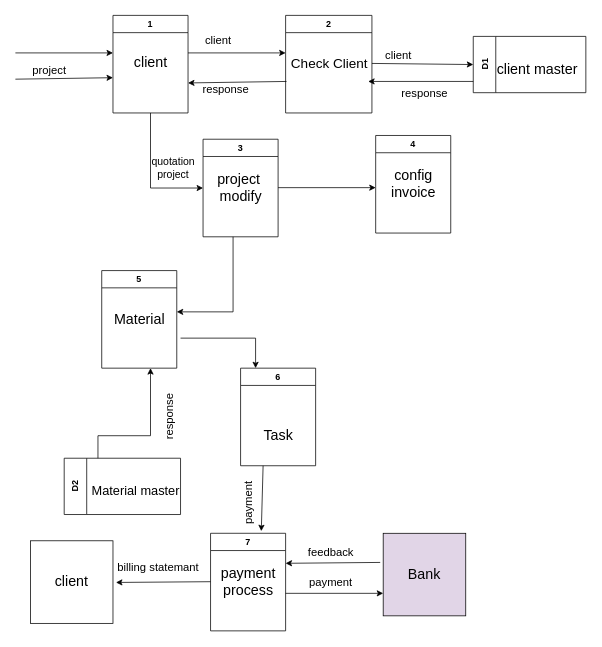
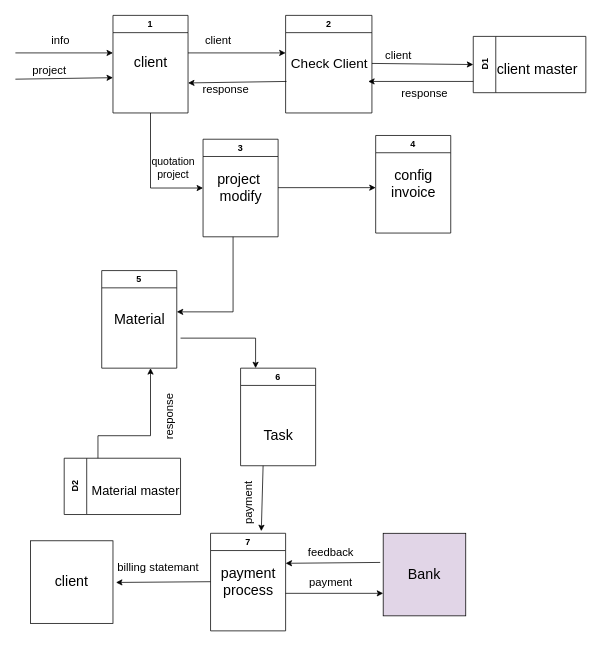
none -> (60, 40)
